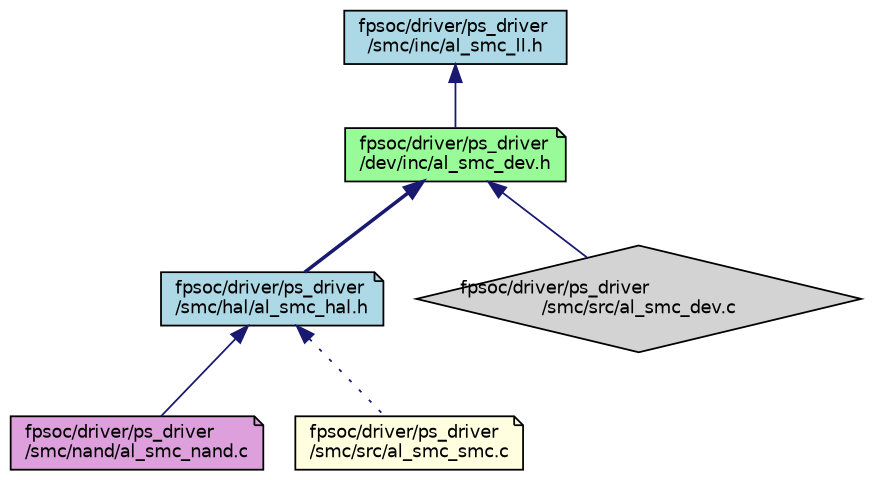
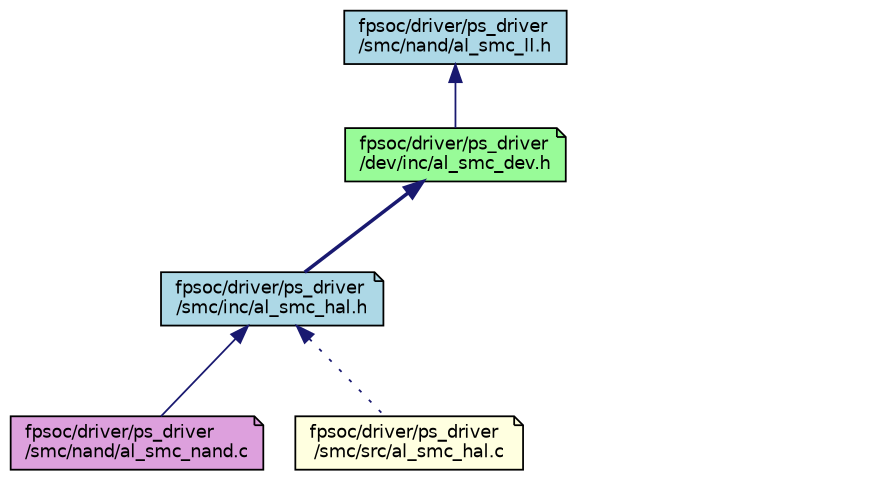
(455, 37) -> (455, 37)
(272, 299) -> (272, 299)
(639, 299) -> none
(409, 443) -> (409, 443)
